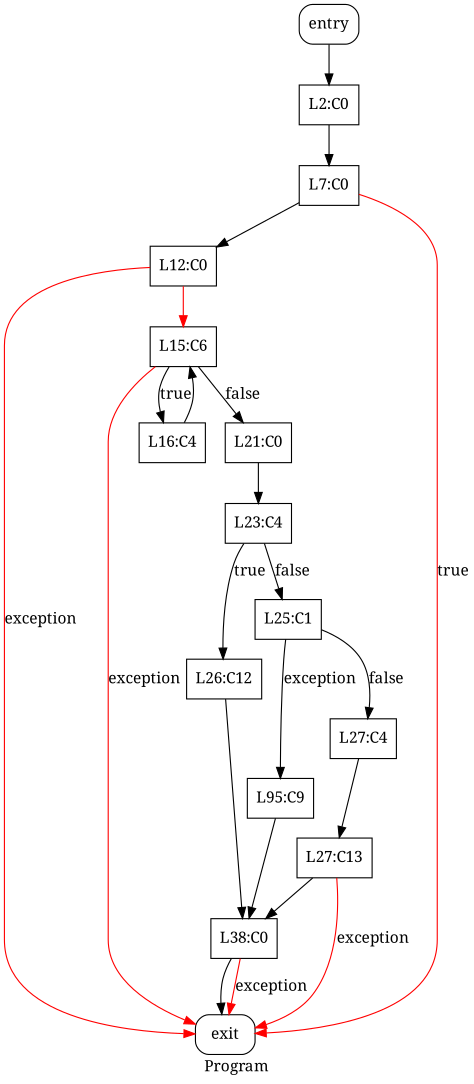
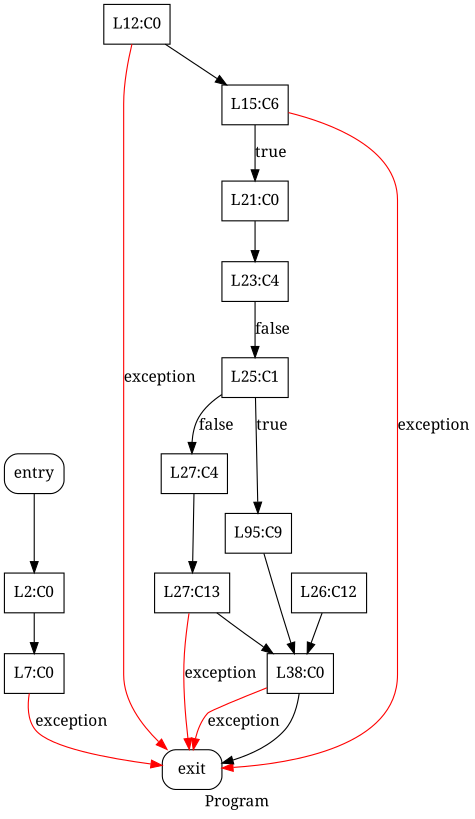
(263, 222) -> none
(183, 301) -> (191, 61)
(243, 395) -> (271, 153)
(172, 443) -> none
(453, 571) -> (72, 722)
(227, 594) -> none
(320, 679) -> (272, 426)
